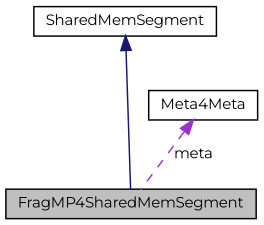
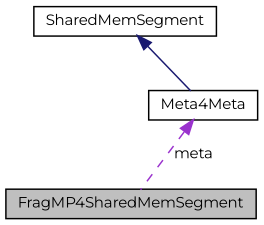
(128, 120) -> (169, 69)
